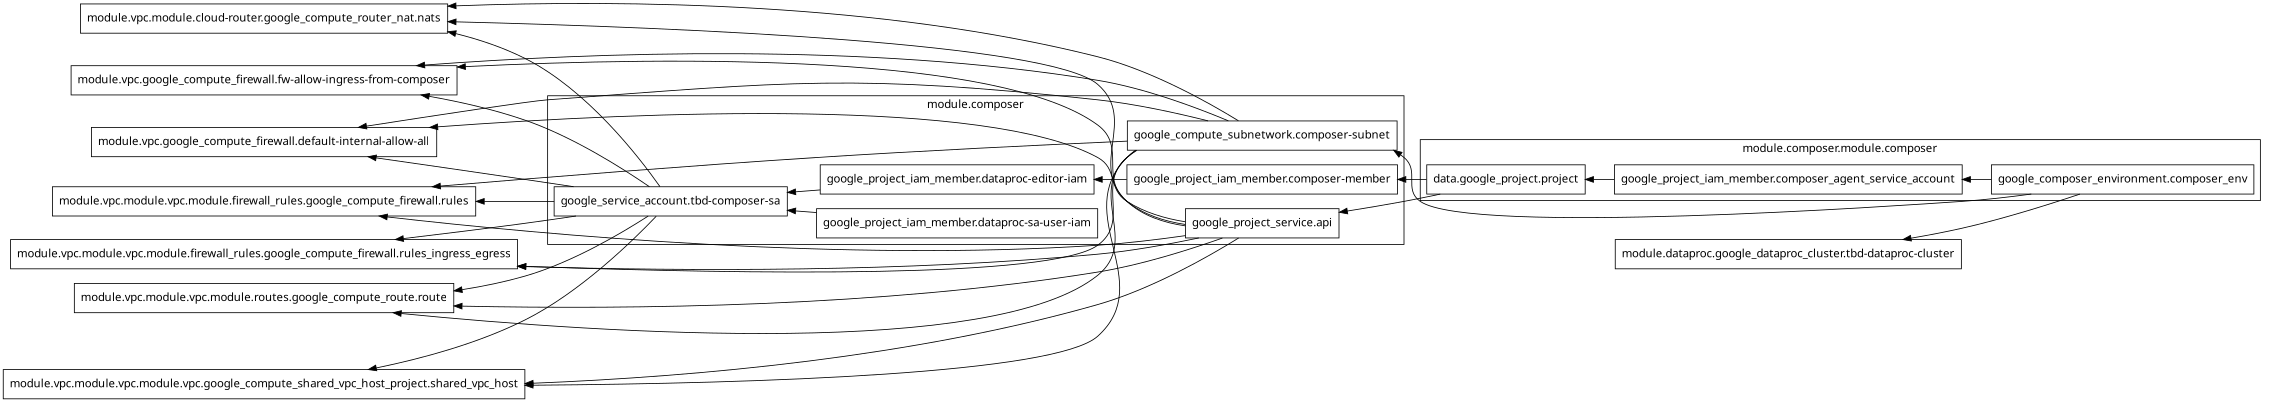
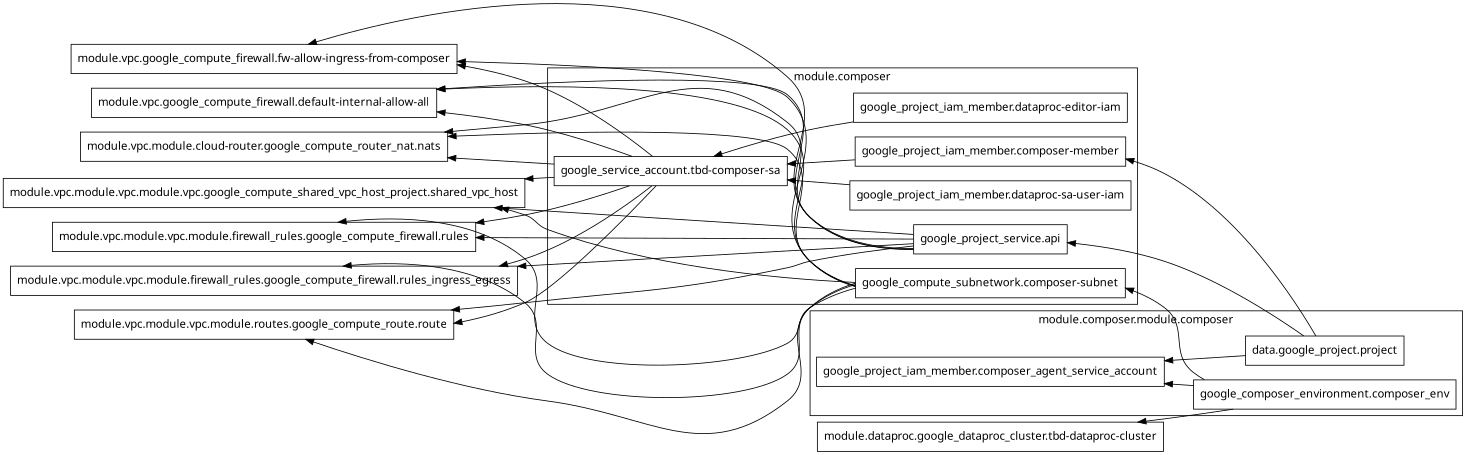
(1119, 179) -> (825, 162)
(1604, 179) -> (1209, 358)
